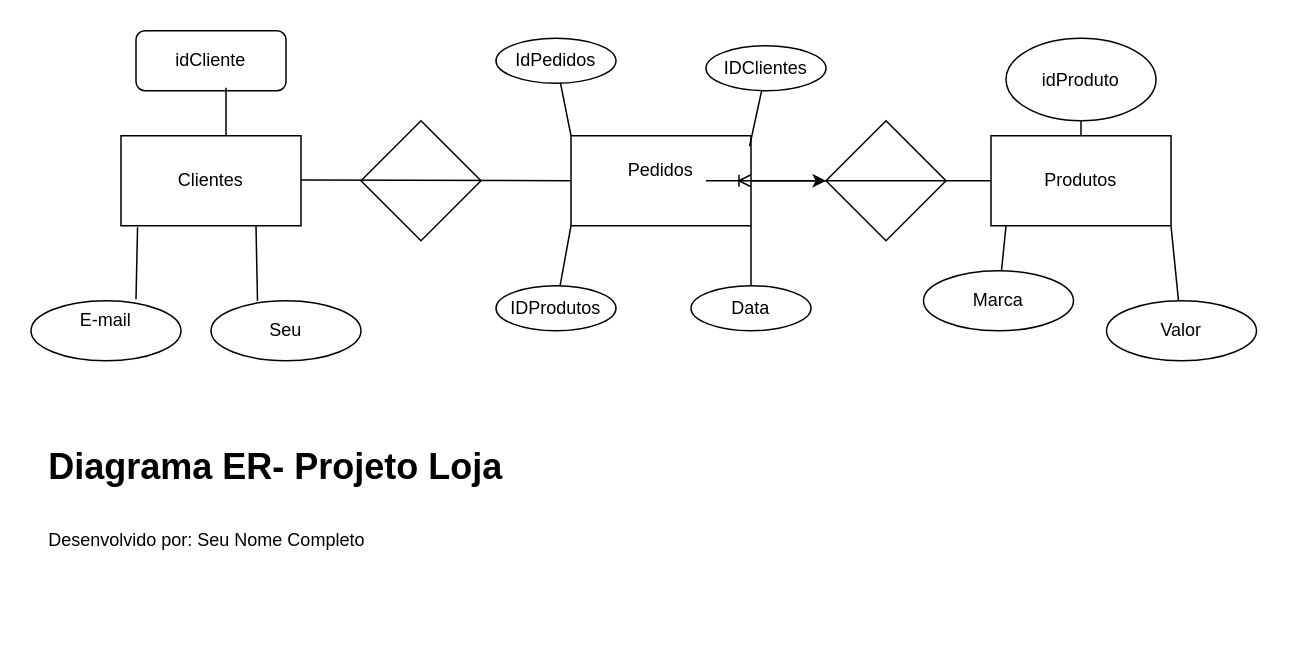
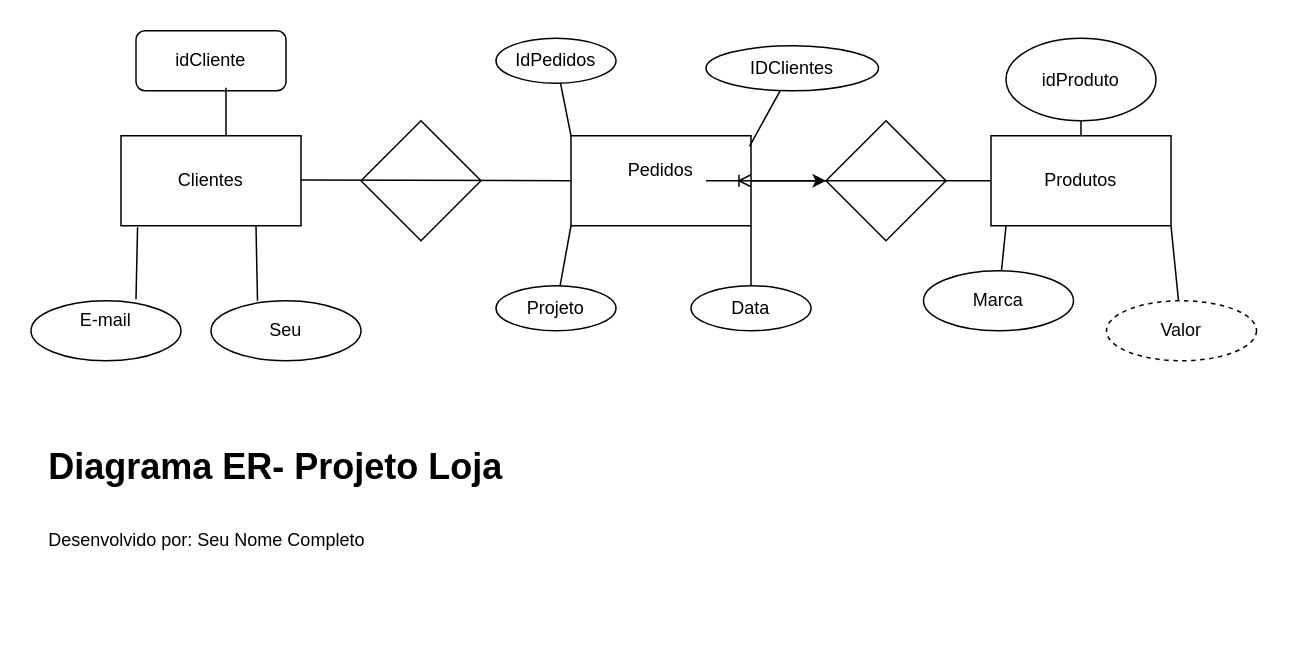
(766, 68) -> (792, 68)
(556, 308) -> (556, 308)
(1181, 331) -> (1181, 331)
